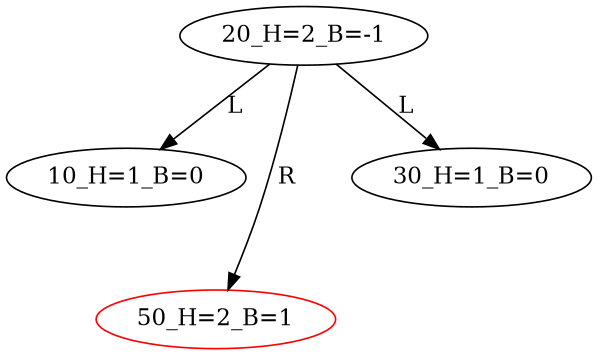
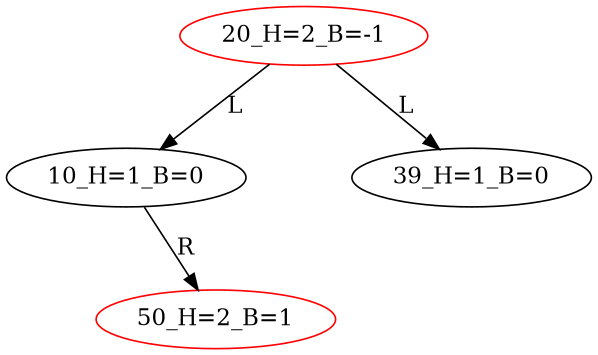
(304, 36) -> (304, 36)
(271, 171) -> (167, 242)
(472, 178) -> (472, 178)
